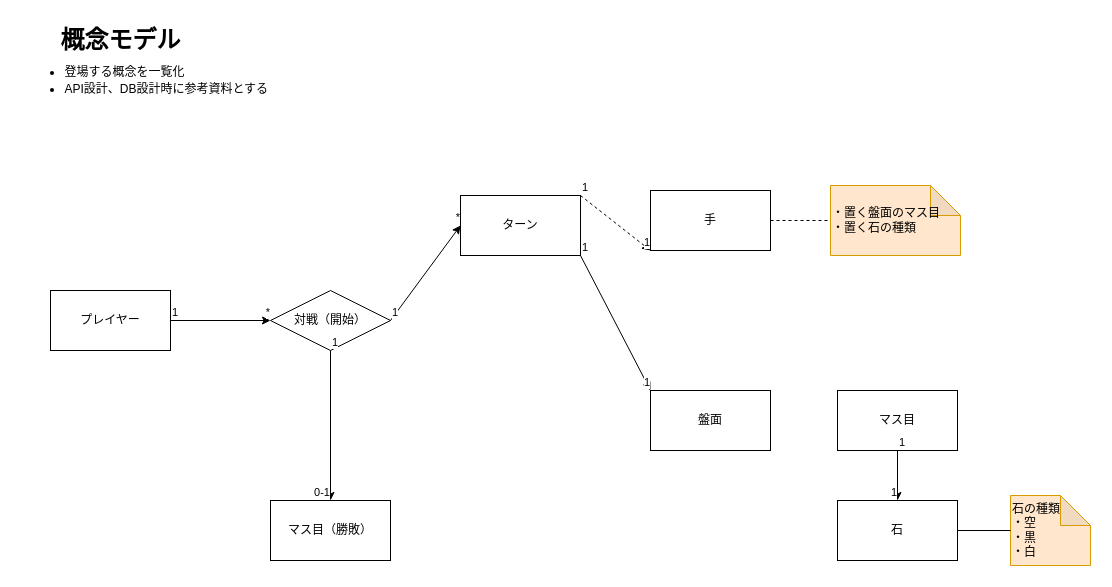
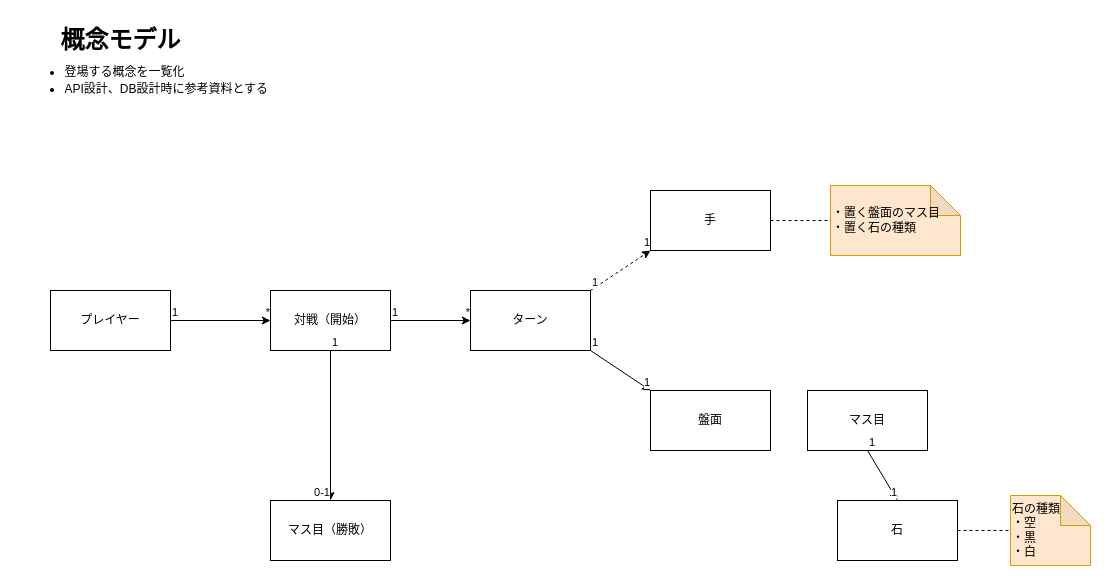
(521, 226) -> (531, 321)
(331, 321) -> (331, 321)
(898, 421) -> (868, 421)
(984, 531) -> (984, 531)
